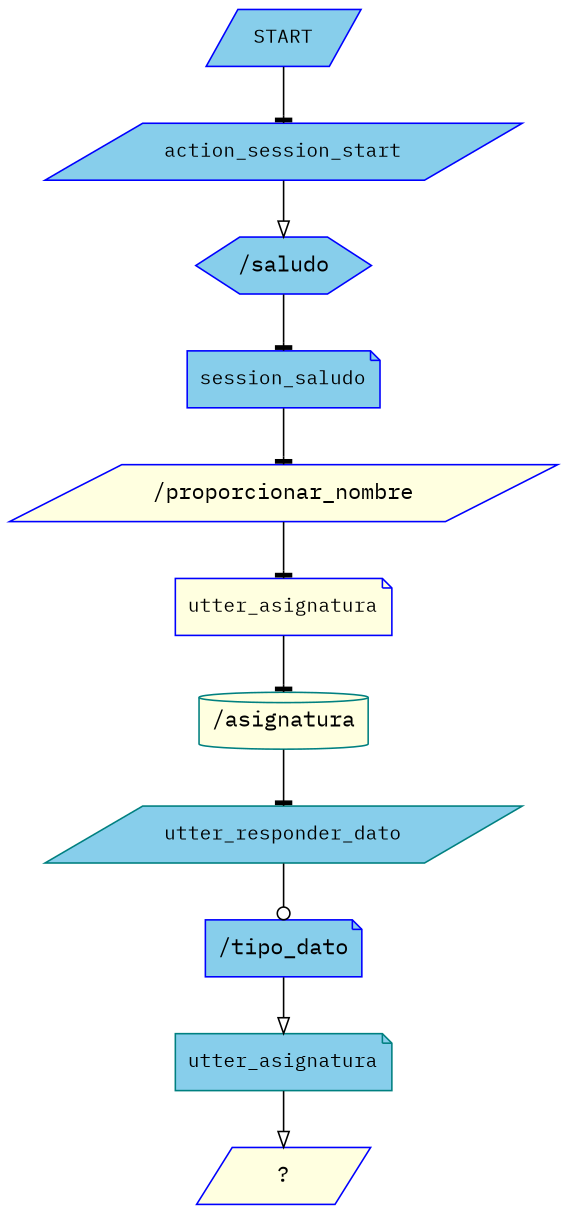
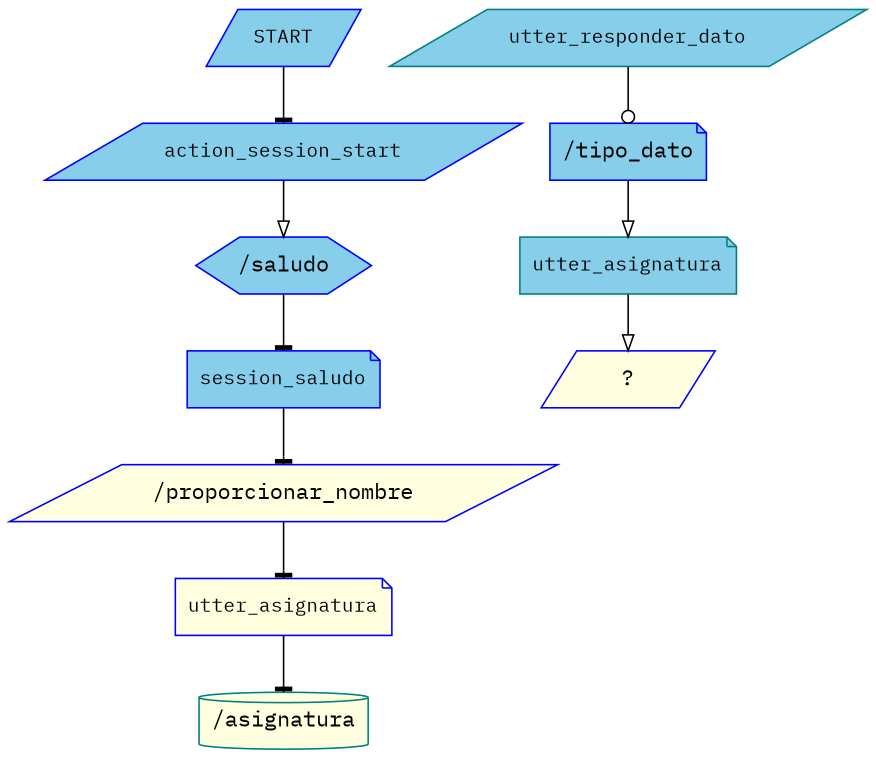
(284, 774) -> none
